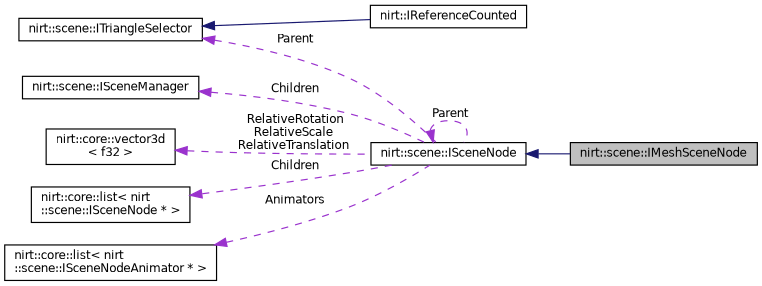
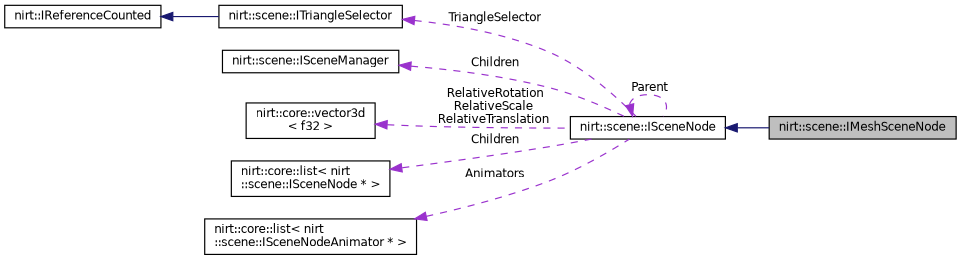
(292, 23) -> (196, 17)
(293, 40) -> (493, 18)
